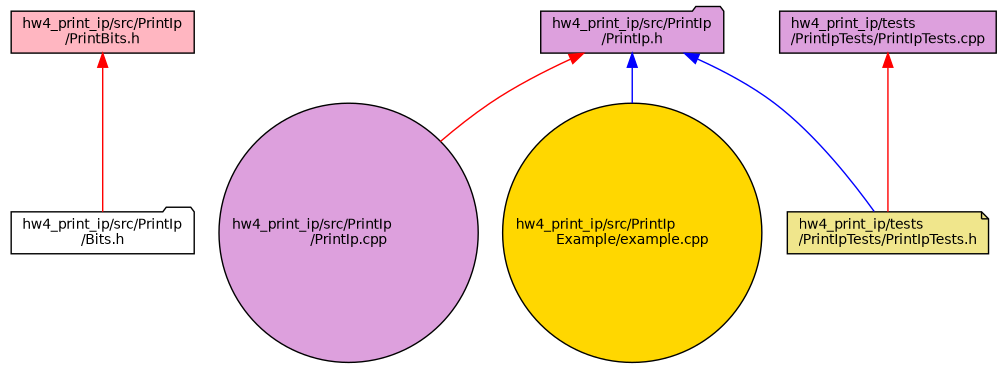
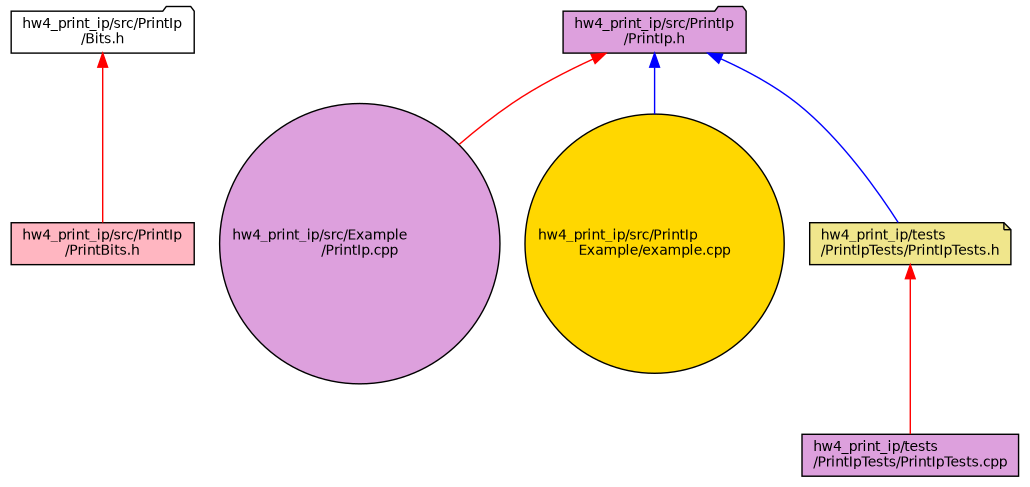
(103, 140) -> (103, 145)
(888, 140) -> (910, 356)
(349, 233) -> (360, 244)
